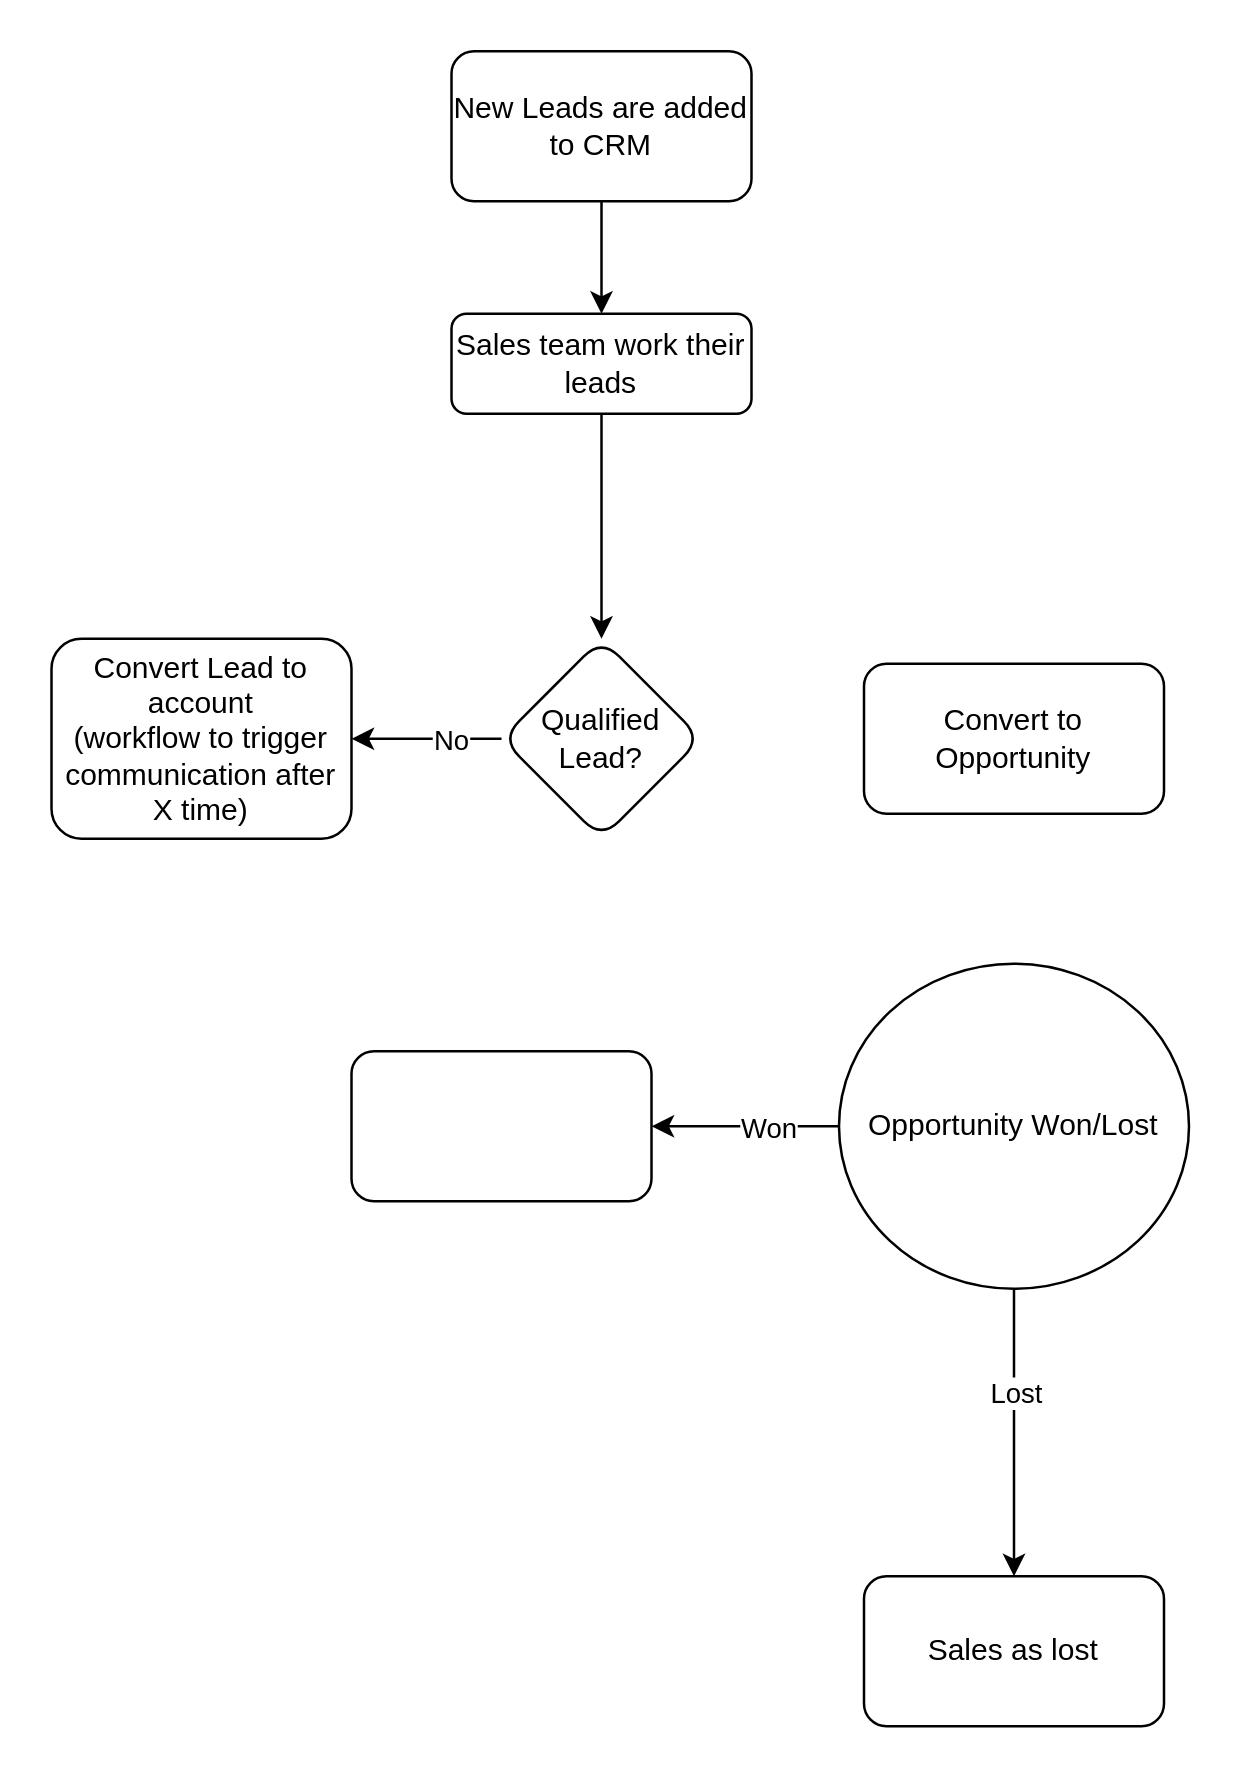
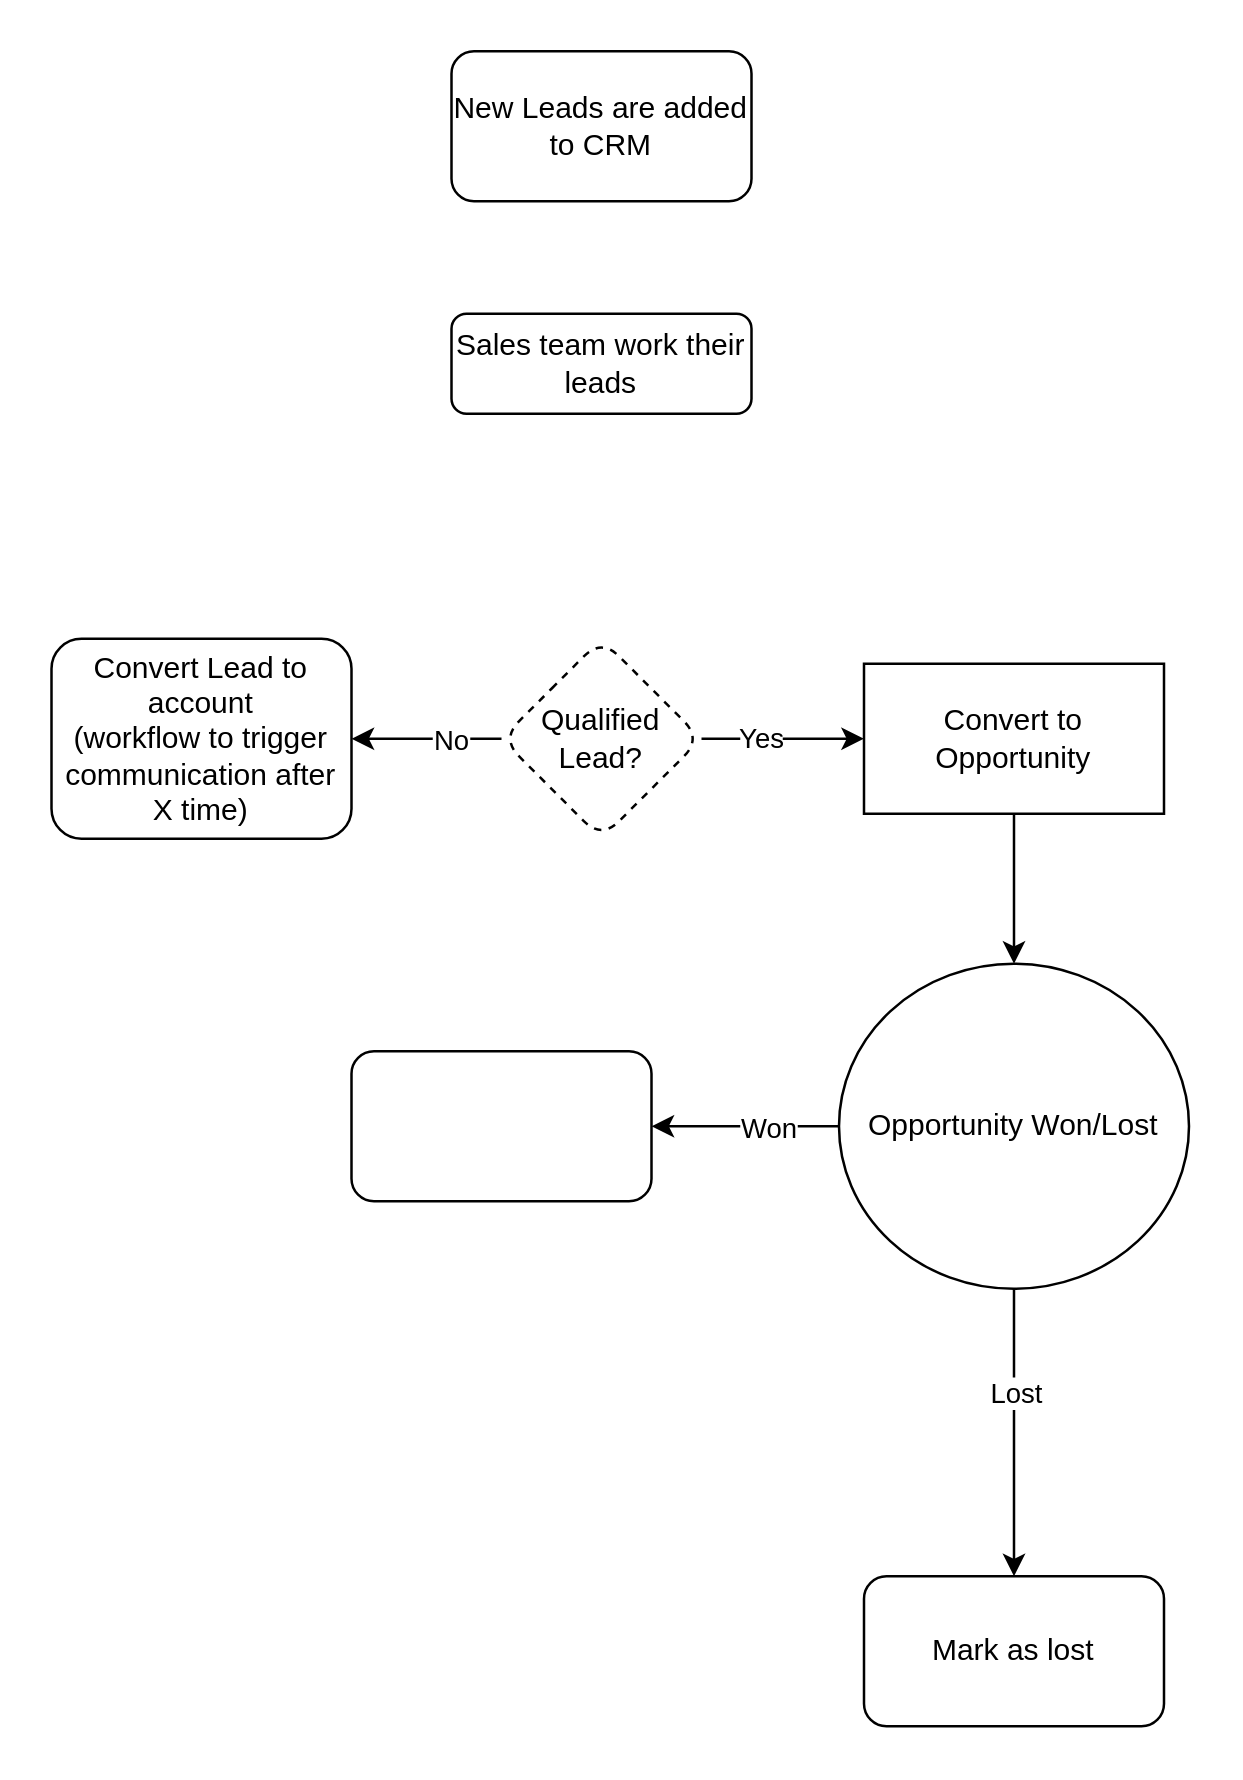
(601, 250) -> none
(601, 518) -> none
(601, 739) -> (601, 739)
none -> (775, 739)
(1014, 739) -> (1014, 739)
none -> (1014, 881)
(1014, 1651) -> (1014, 1651)
